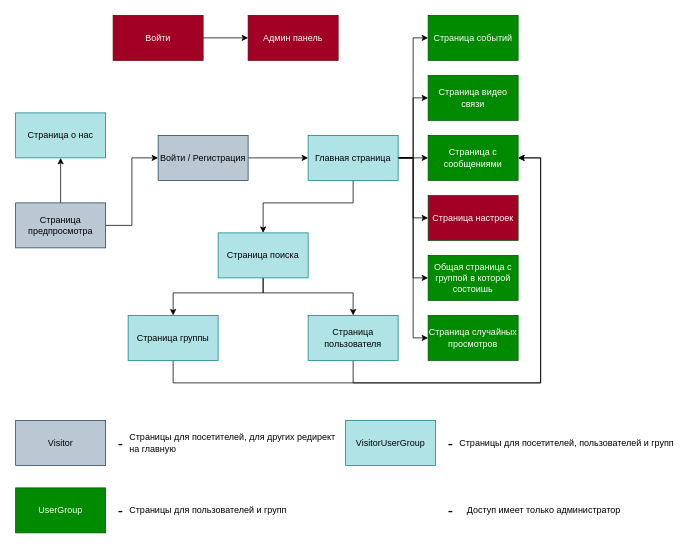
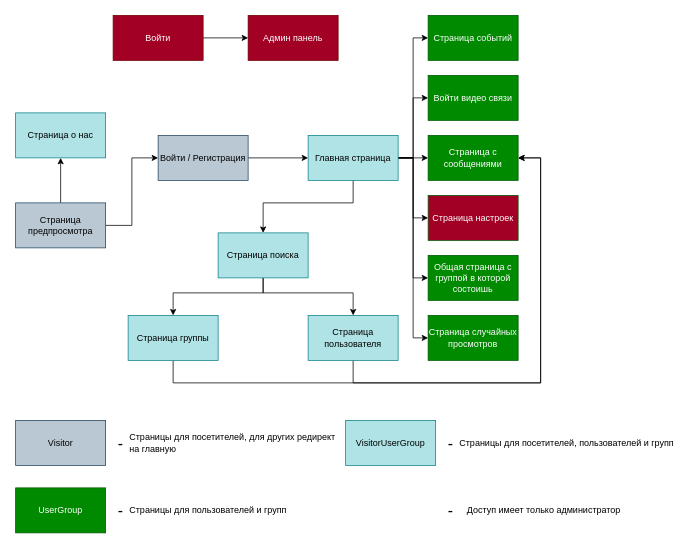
(473, 98) -> (473, 98)
